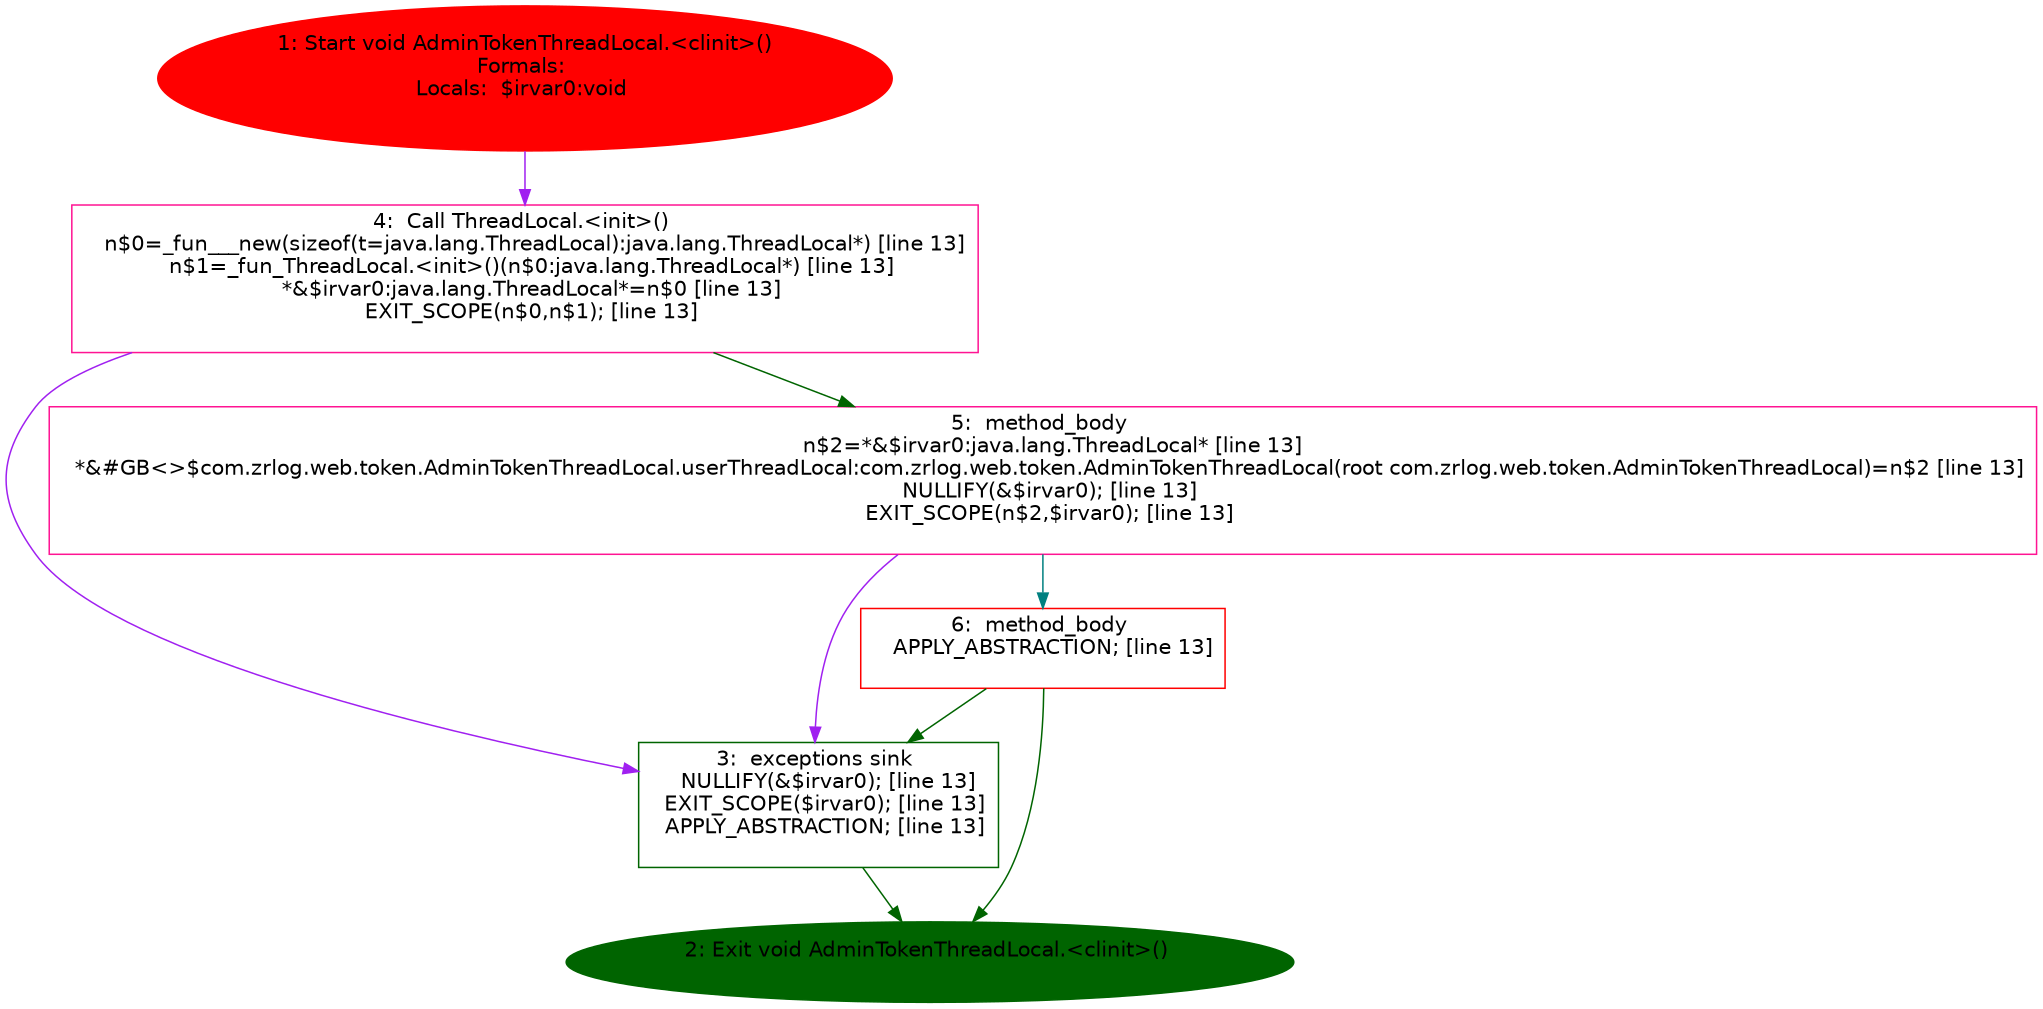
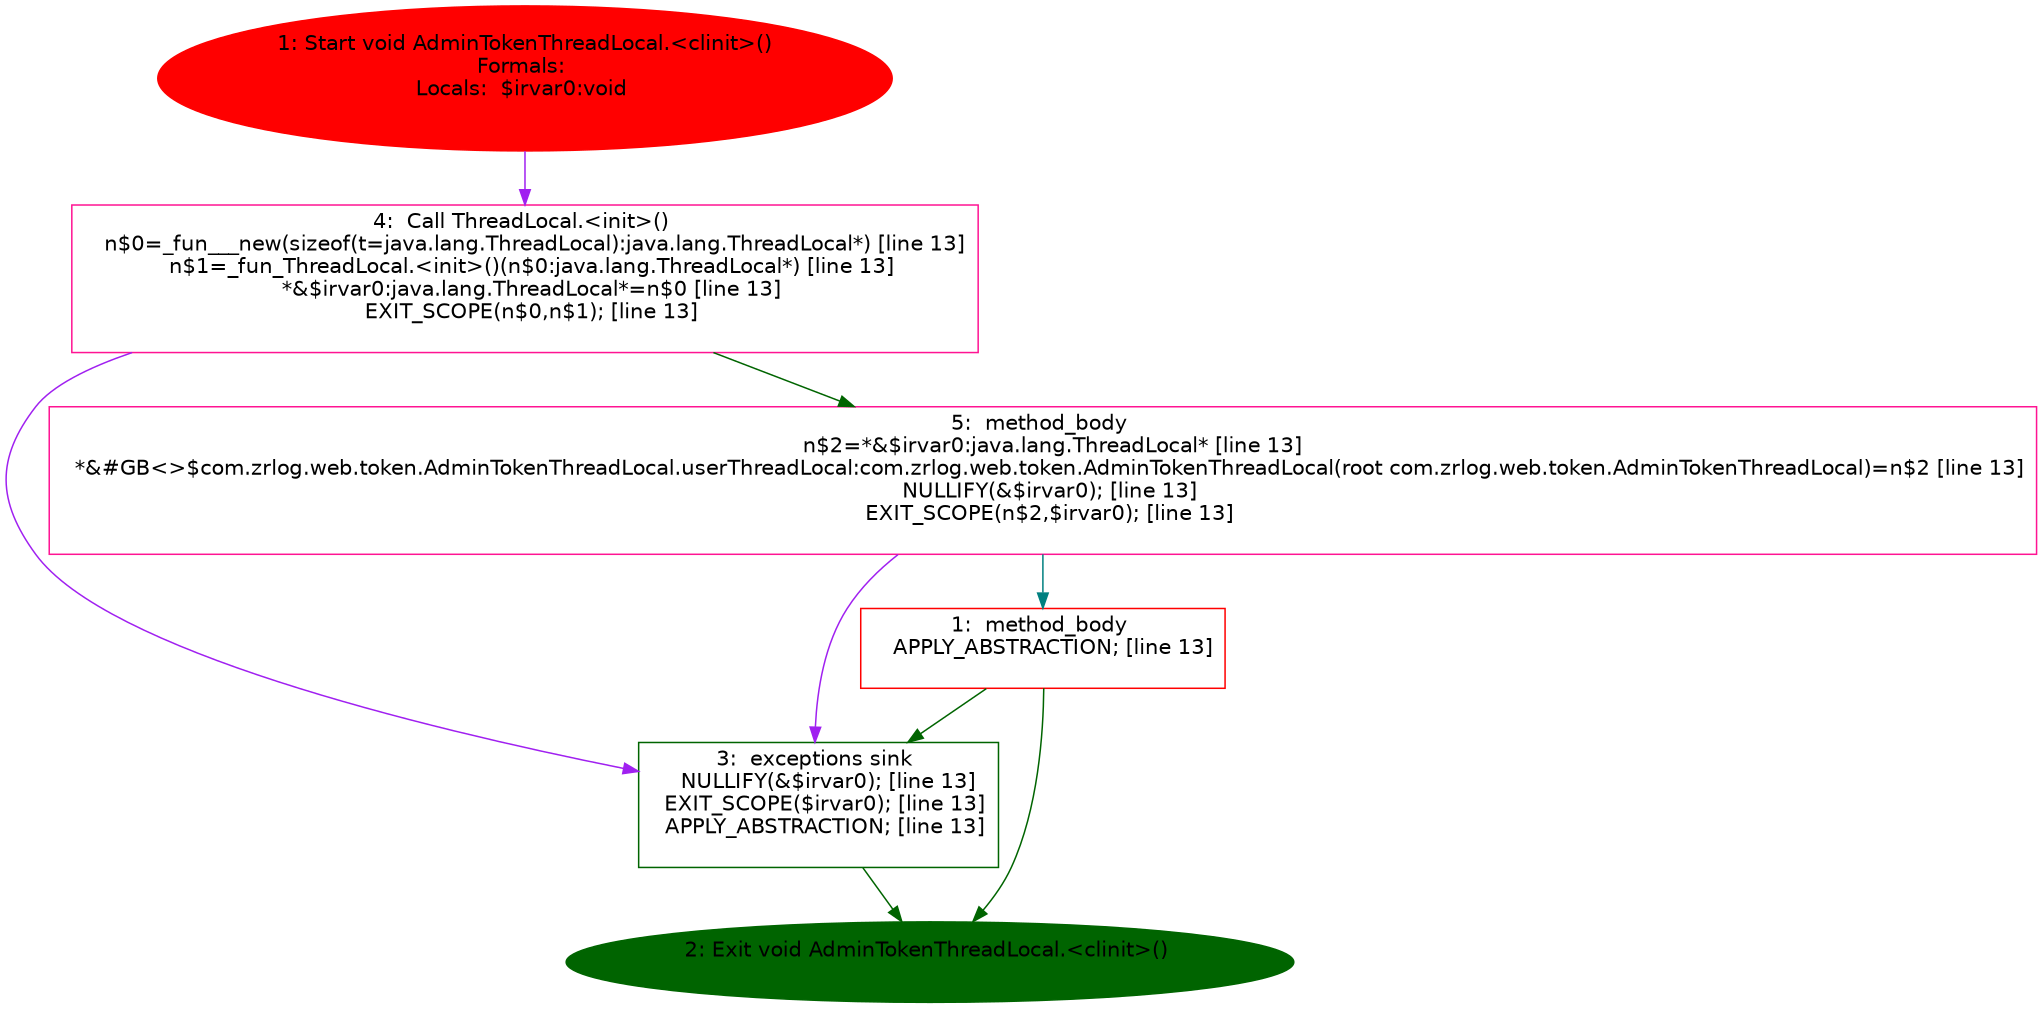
(1043, 648) -> (1043, 648)
